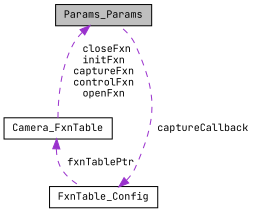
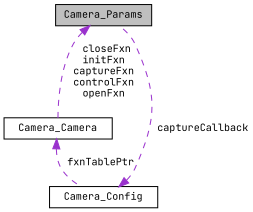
(104, 15) -> (104, 15)
(58, 128) -> (58, 128)
(104, 197) -> (104, 197)
